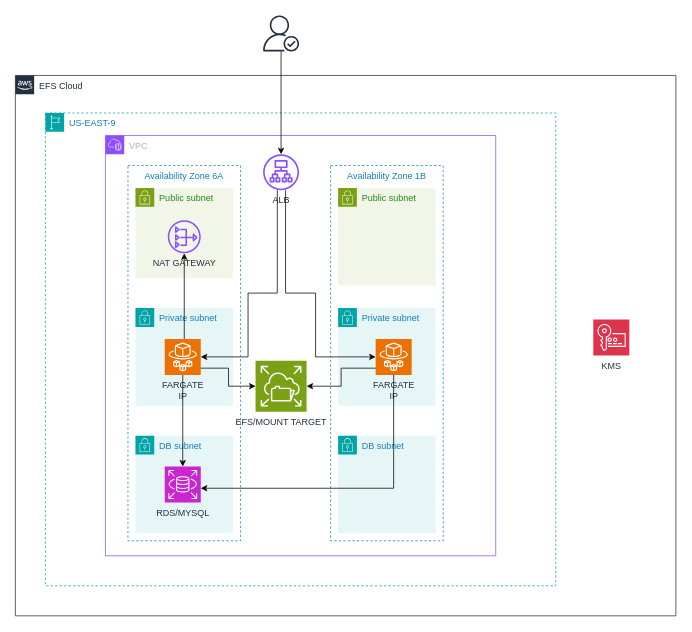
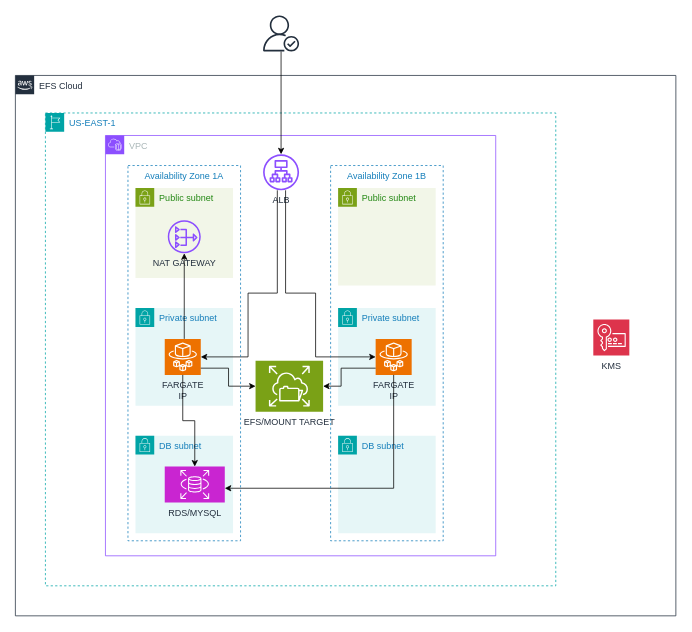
(92, 124) -> (92, 124)
(184, 176) -> (184, 176)
(281, 386) -> (289, 386)
(183, 484) -> (195, 484)
